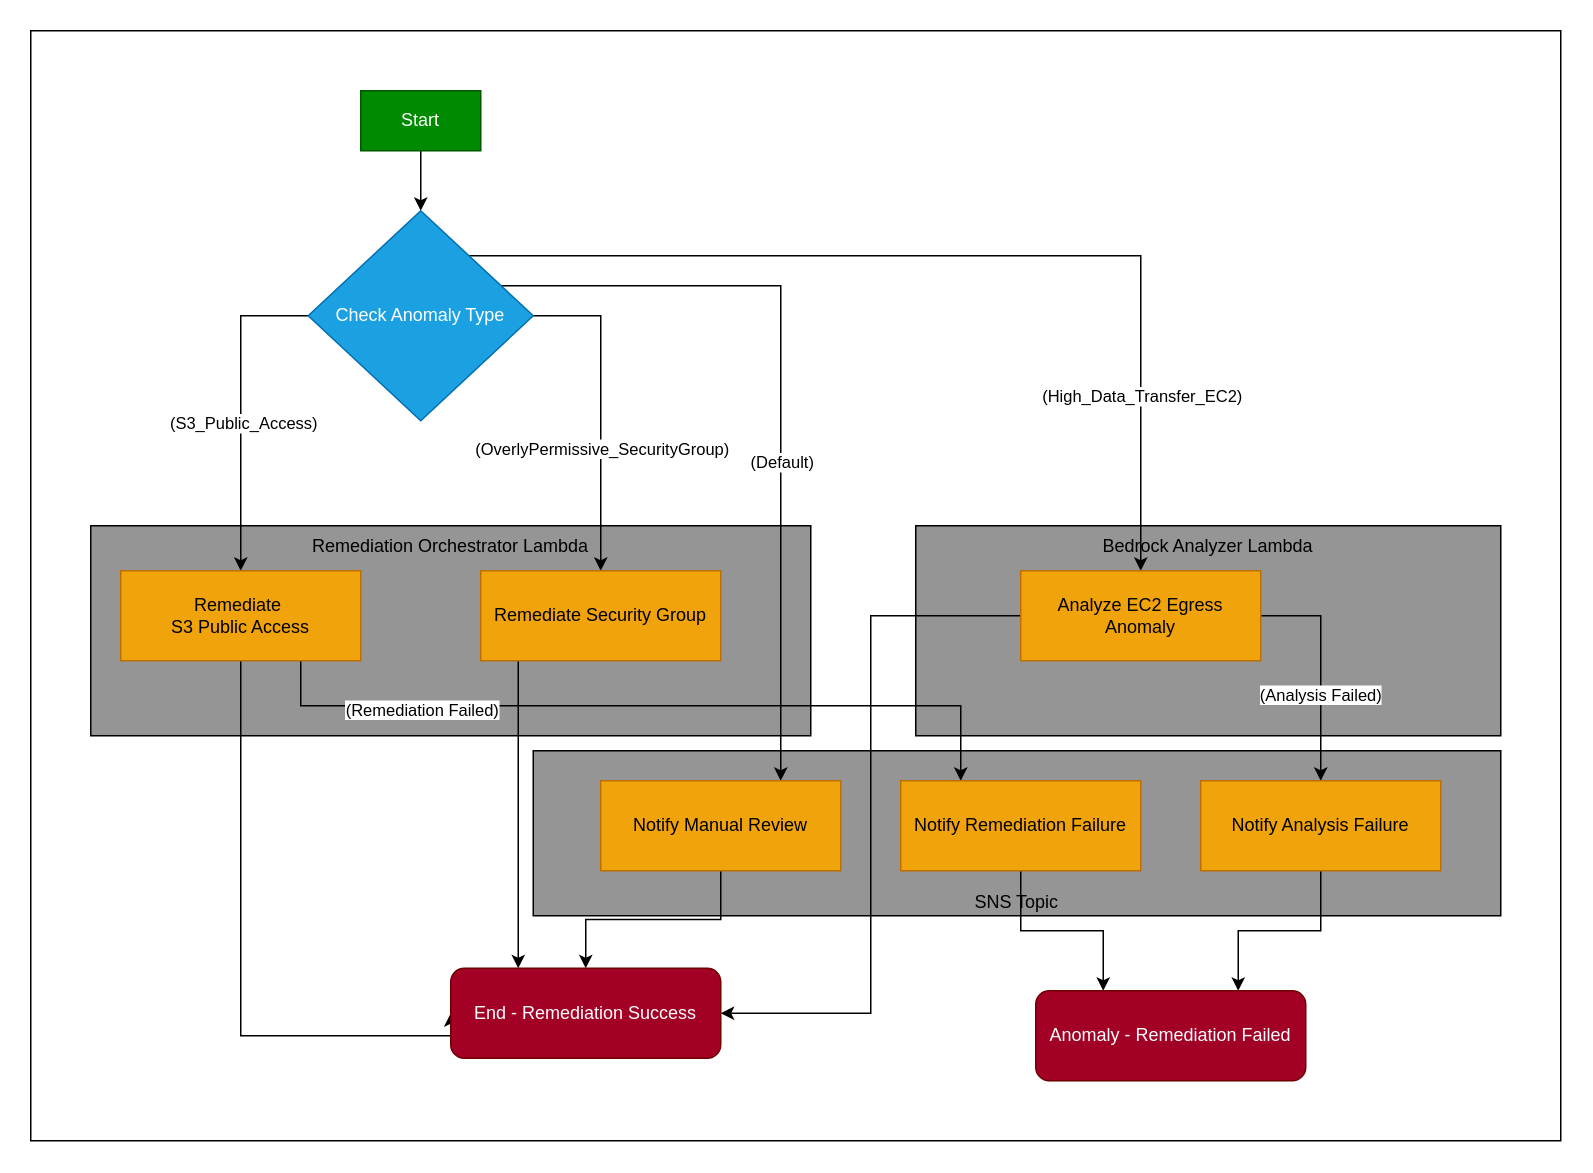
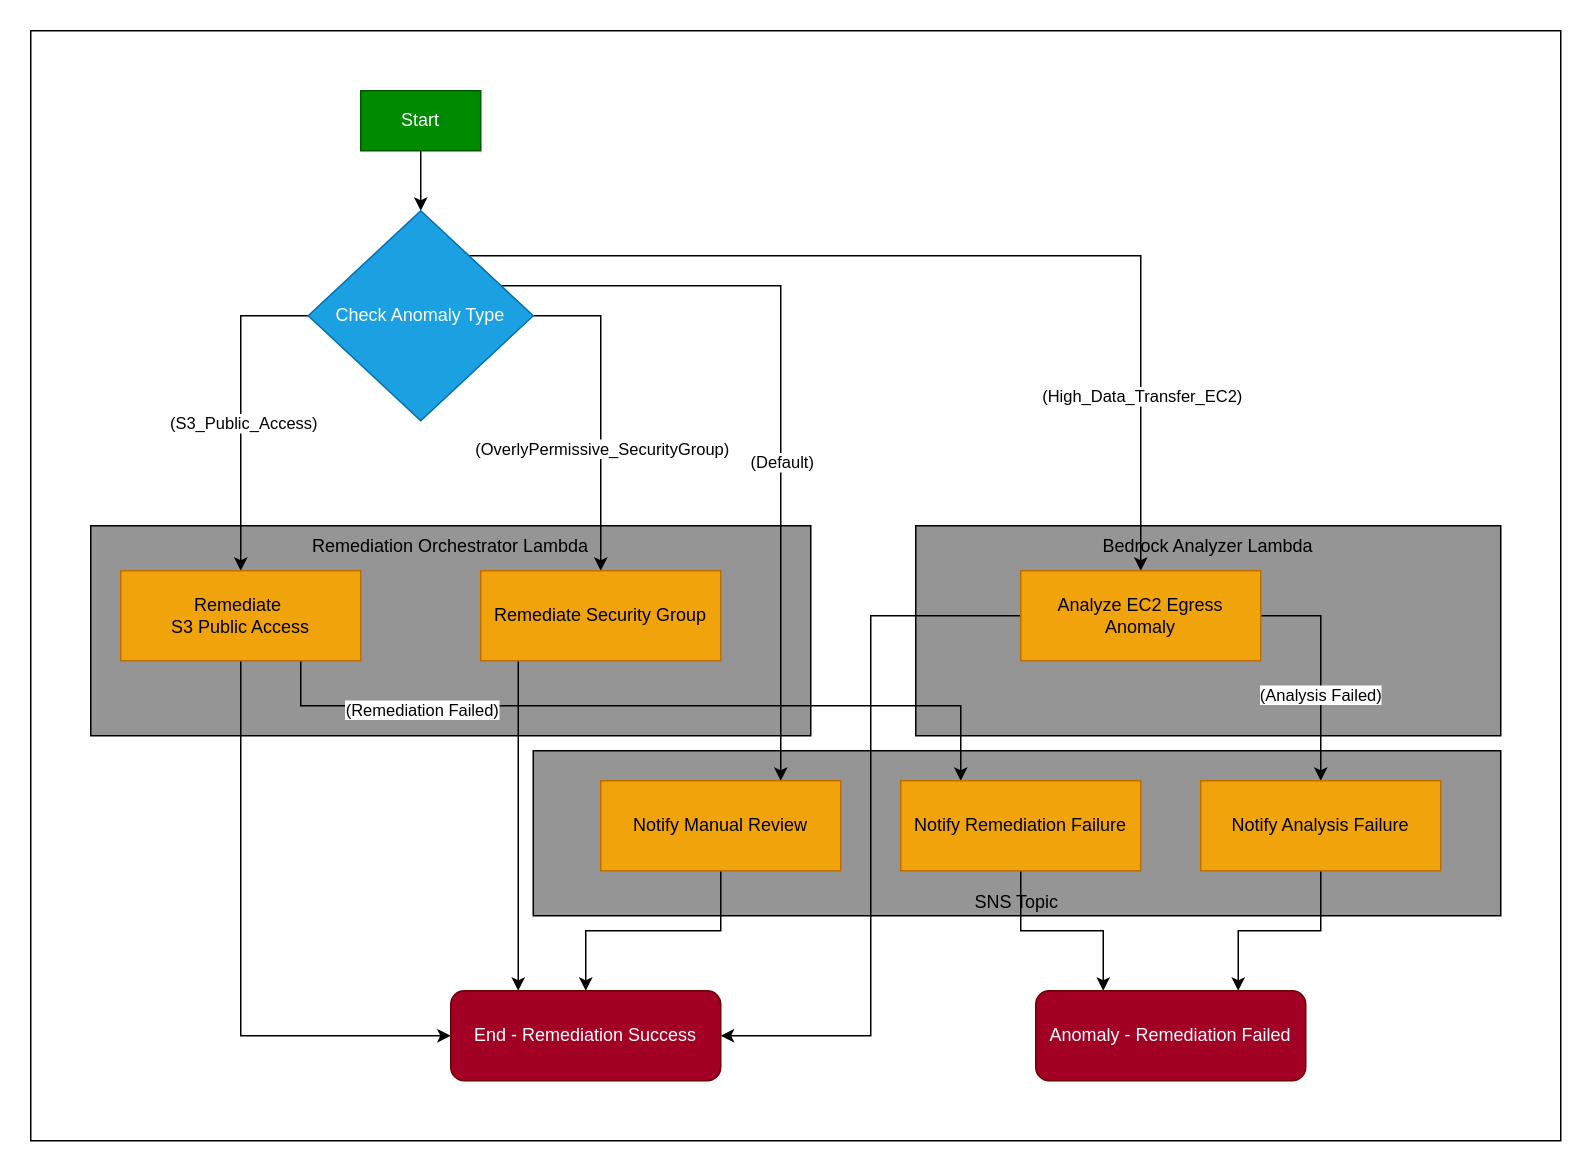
(586, 1013) -> (586, 1036)
